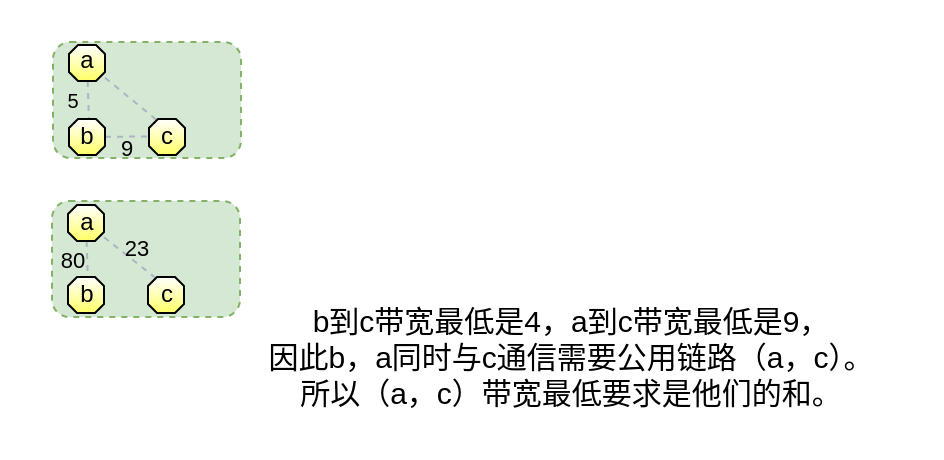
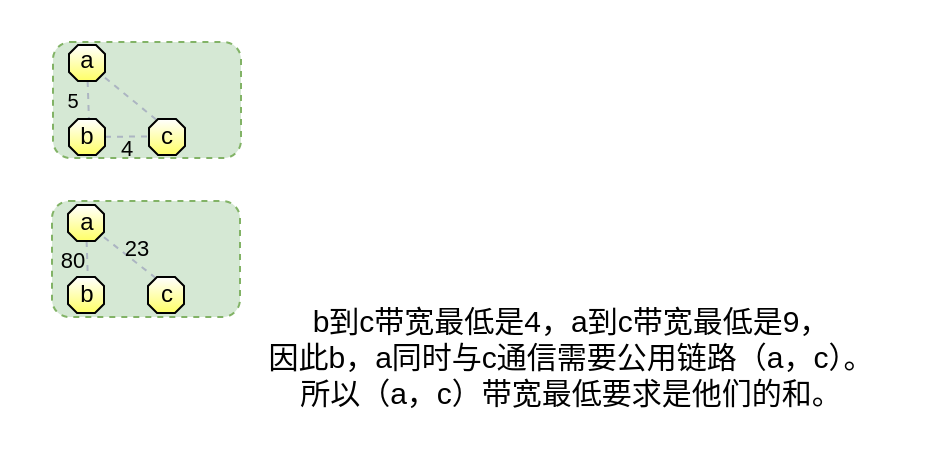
(128, 149) -> (128, 149)
